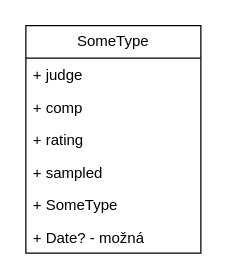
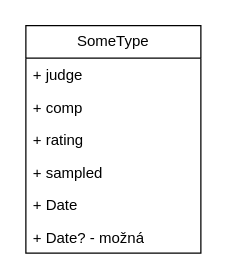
(73, 206) -> (56, 206)
